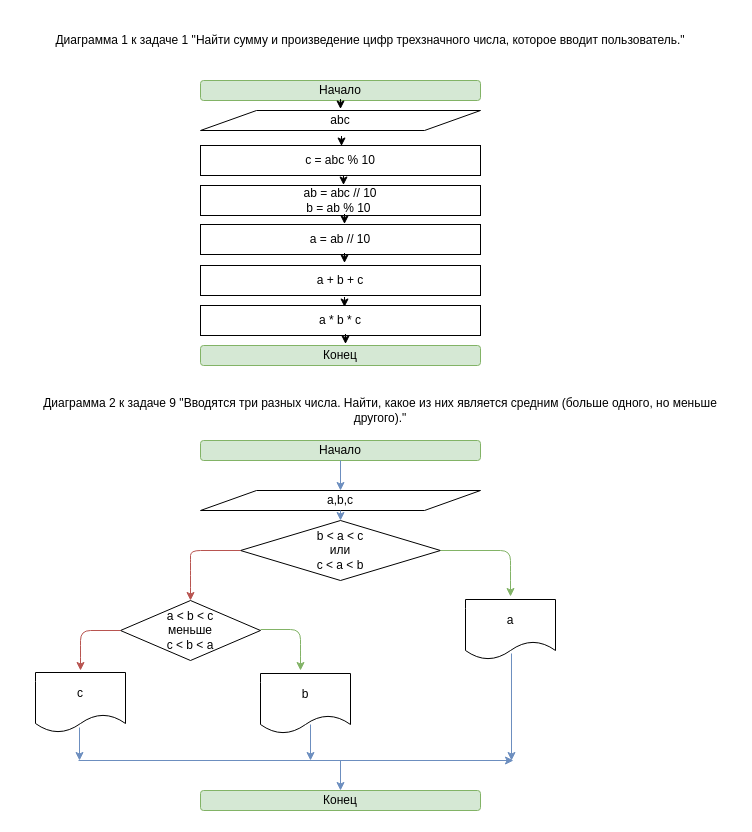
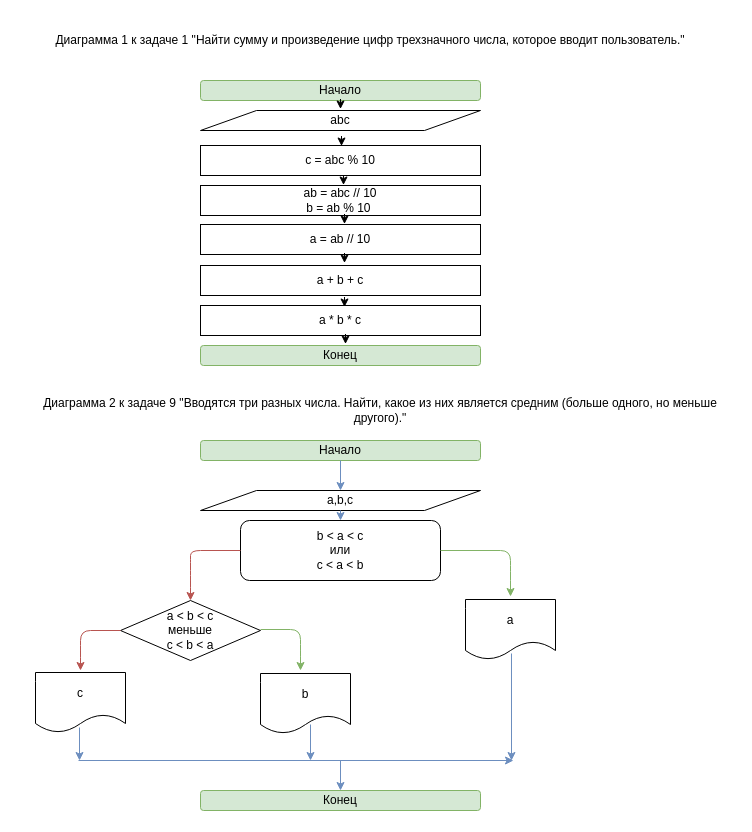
(341, 551) -> (341, 551)
